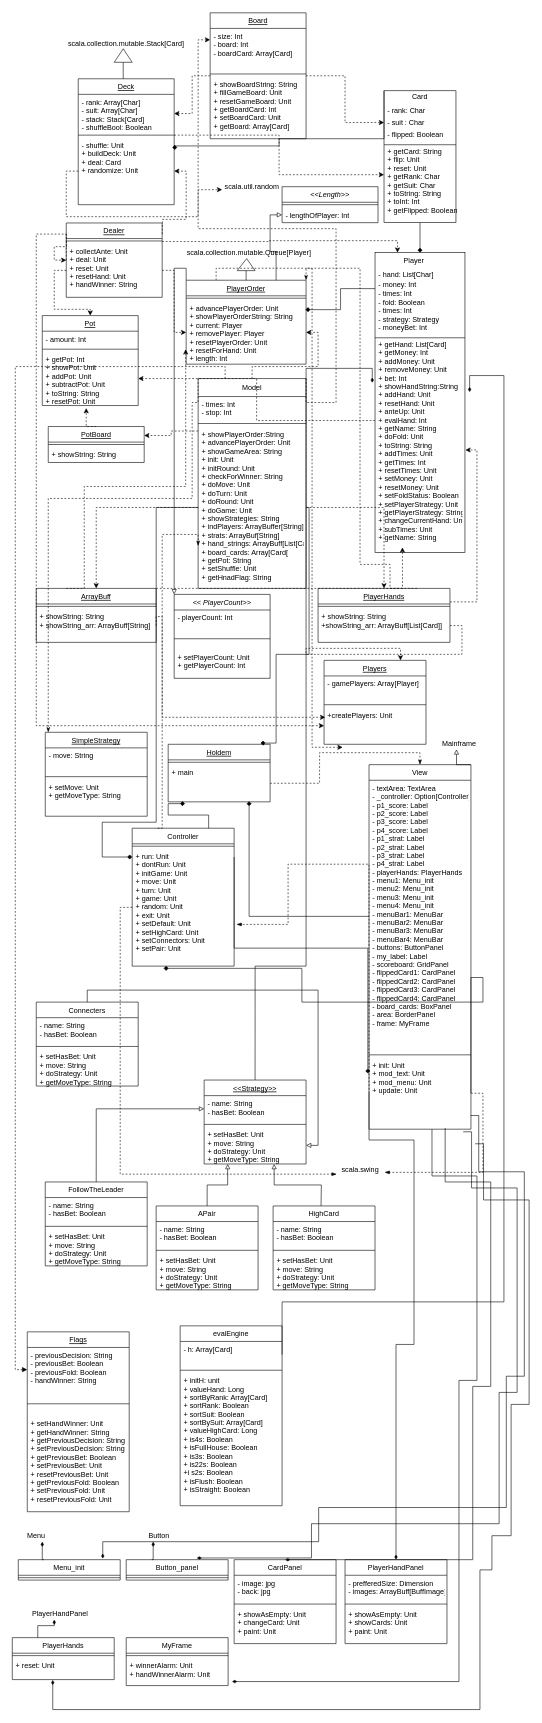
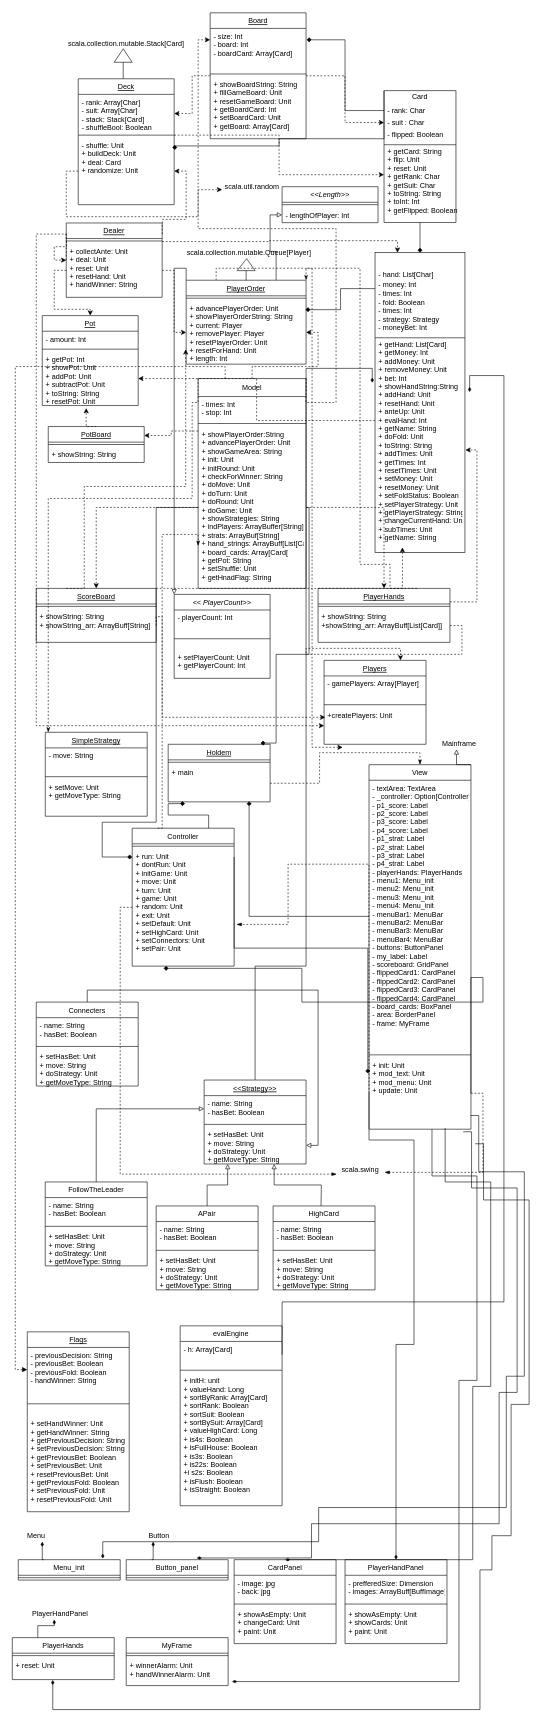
none -> (365, 110)
(414, 260) -> none
(96, 596) -> (96, 596)
